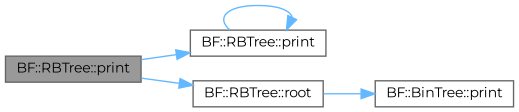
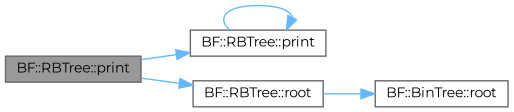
(444, 94) -> (442, 94)
